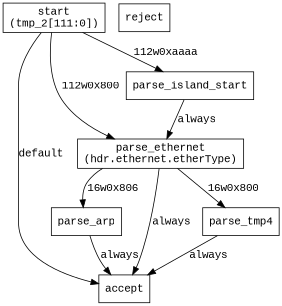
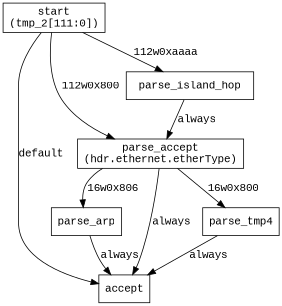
(144, 18) -> none
(190, 86) -> (190, 86)
(161, 154) -> (161, 154)
